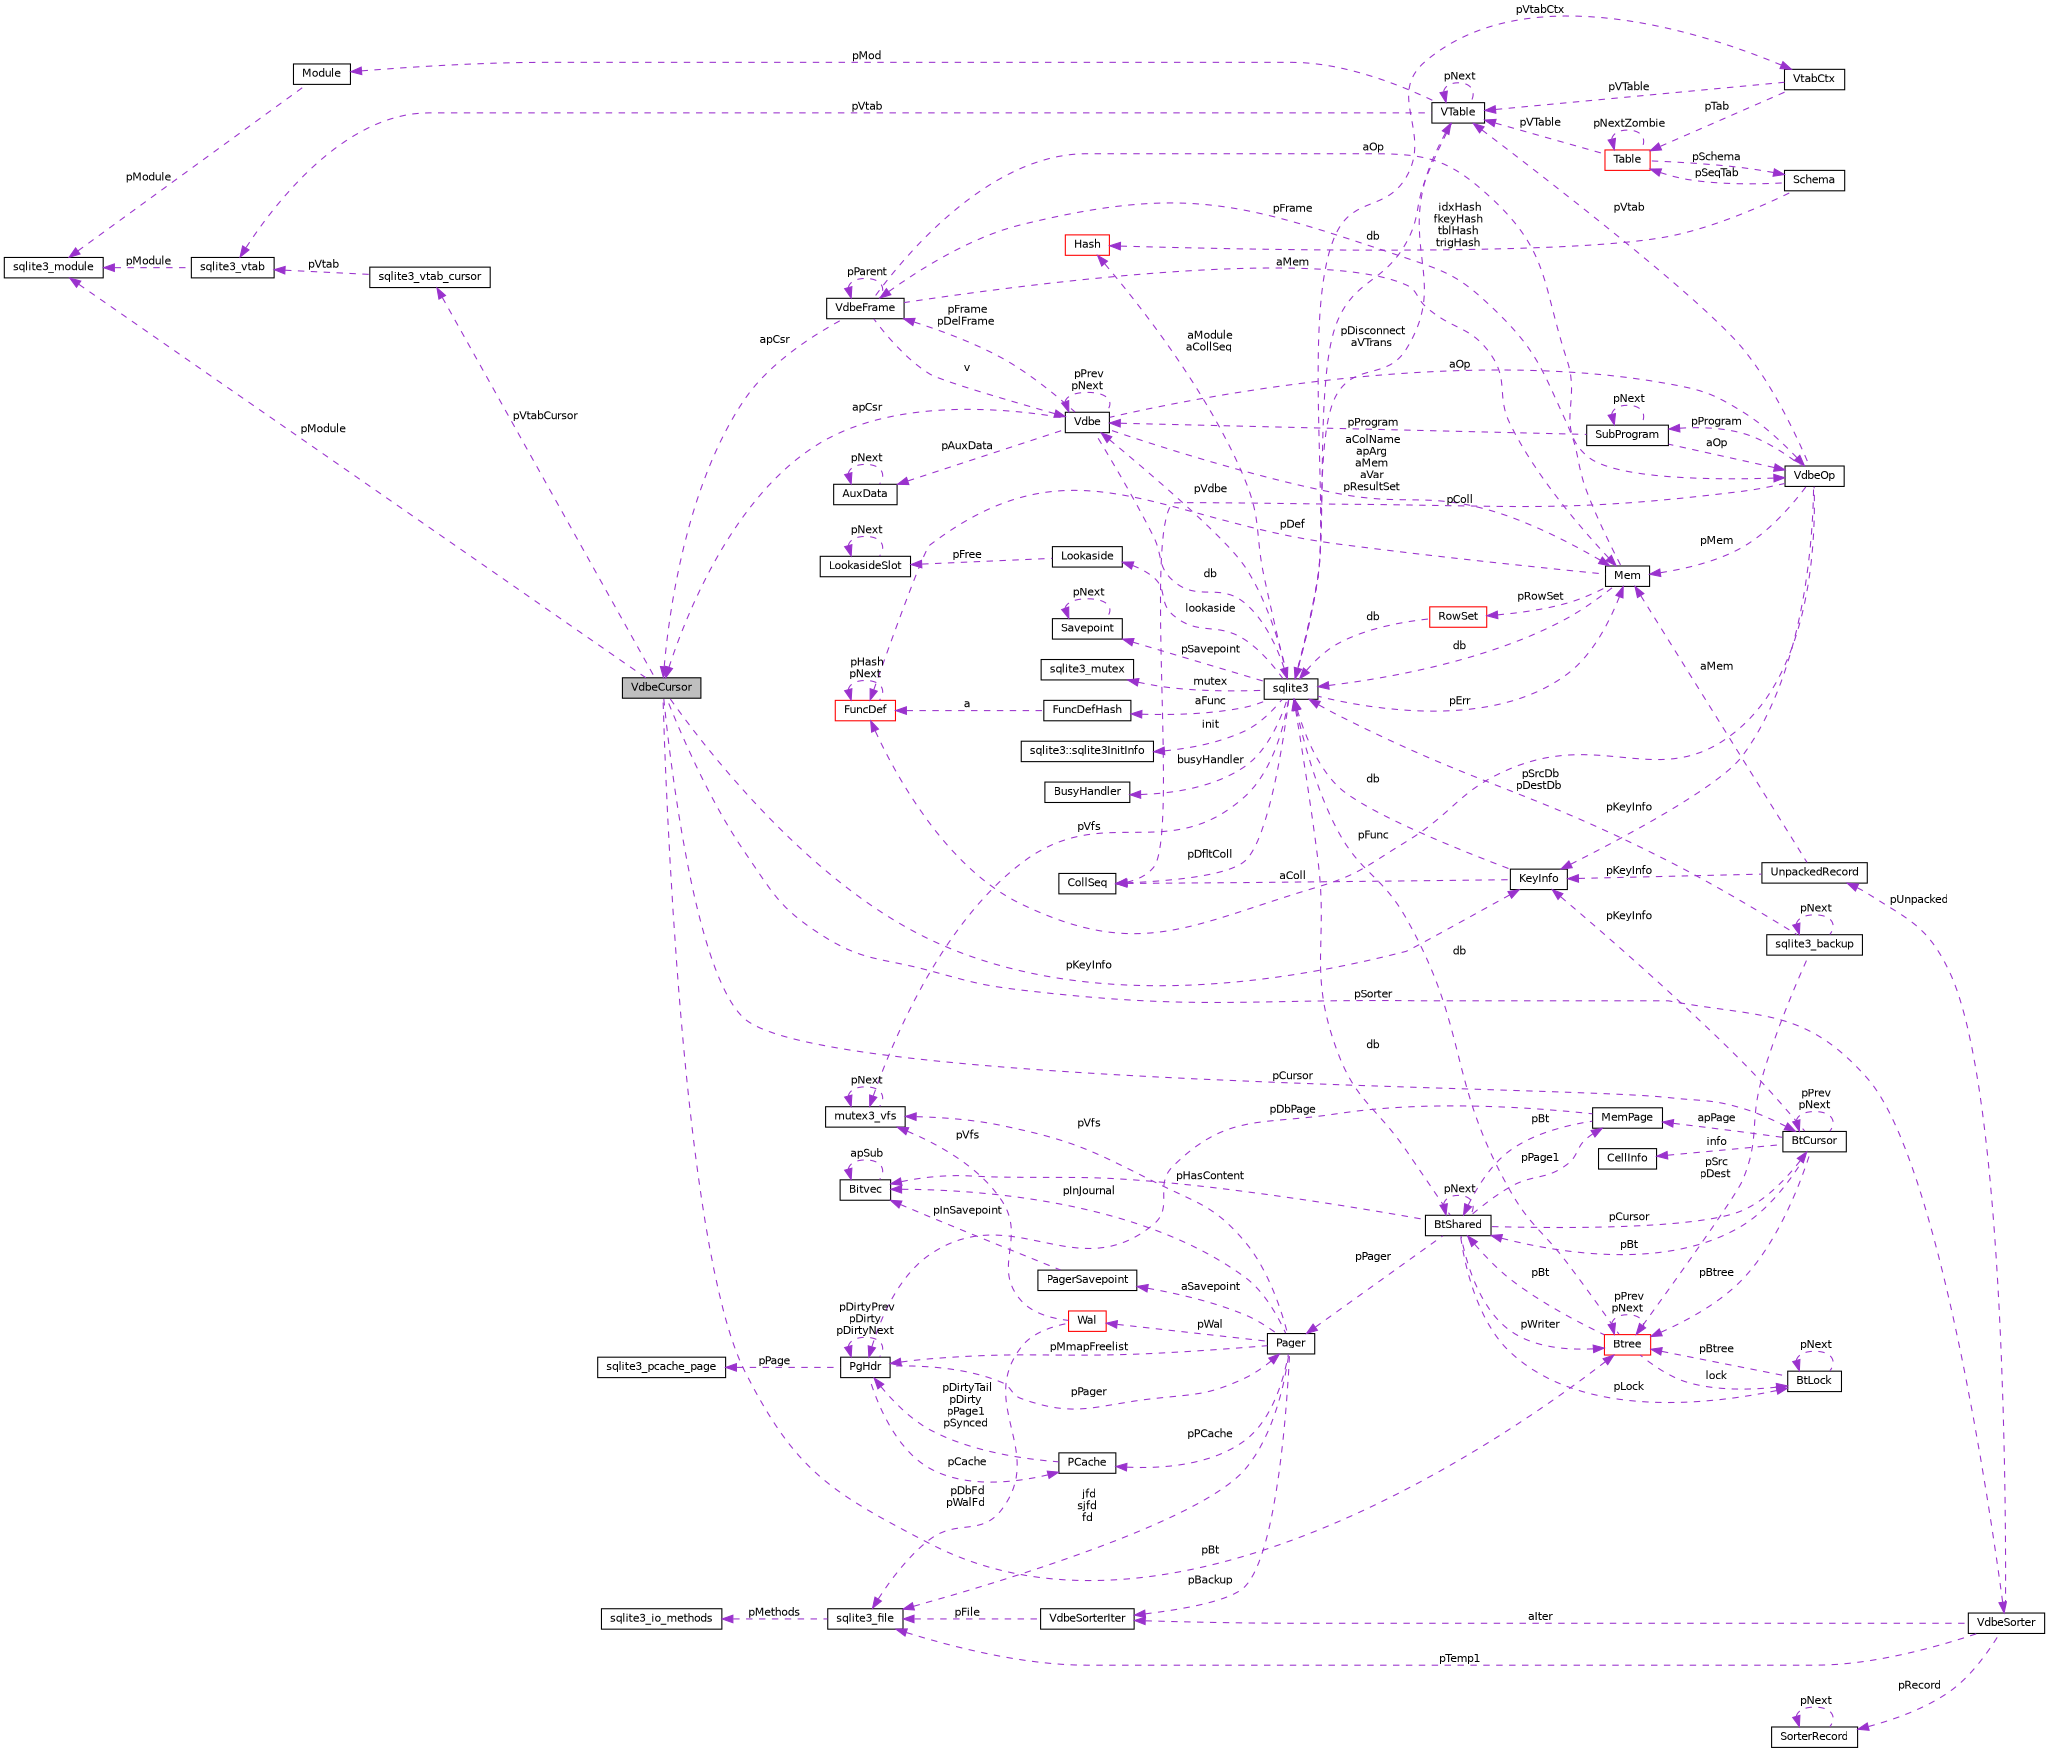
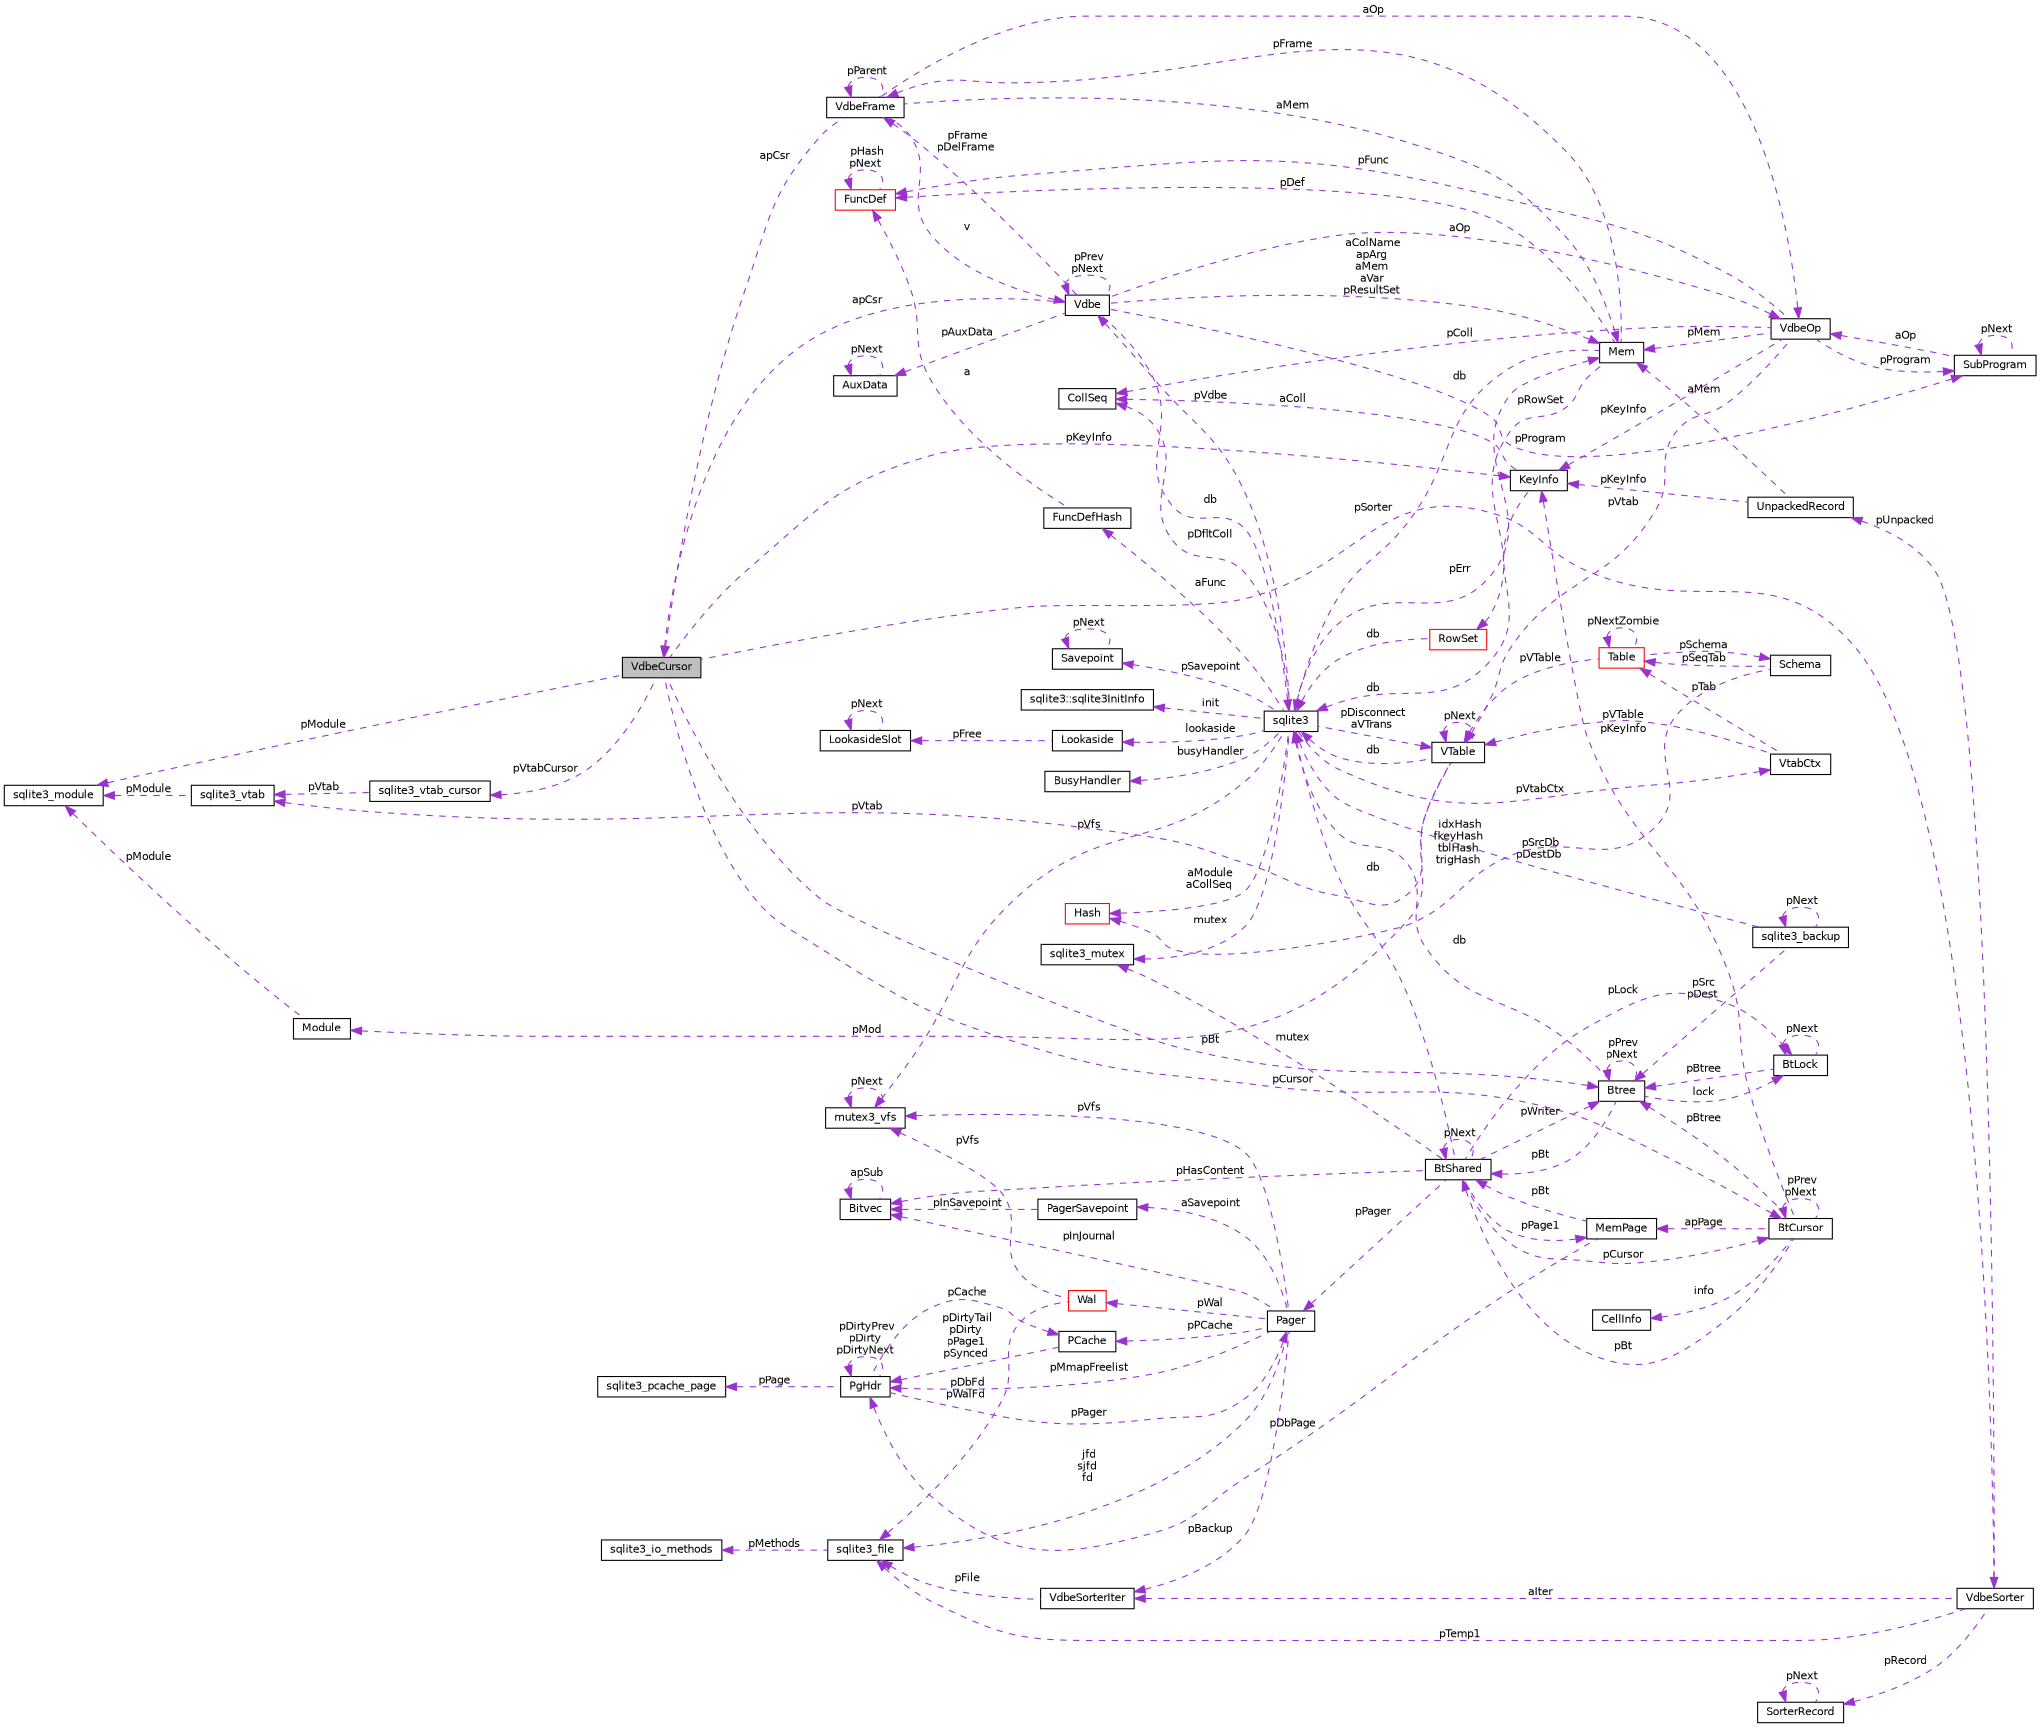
(1353, 429) -> (1520, 448)
none -> (1289, 1057)
(1628, 1345) -> (1622, 1091)
